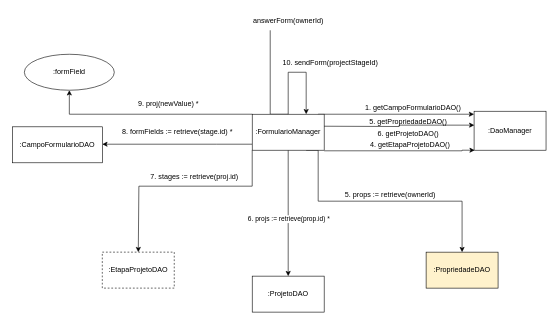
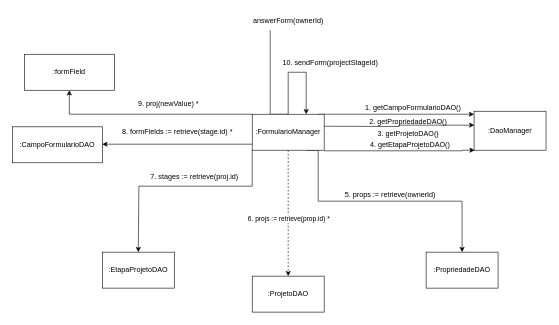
(69, 72) -> (69, 72)
(409, 122) -> (409, 122)
(409, 134) -> (409, 134)
(288, 211) -> (288, 211)
(138, 270) -> (138, 270)
(462, 270) -> (462, 270)
